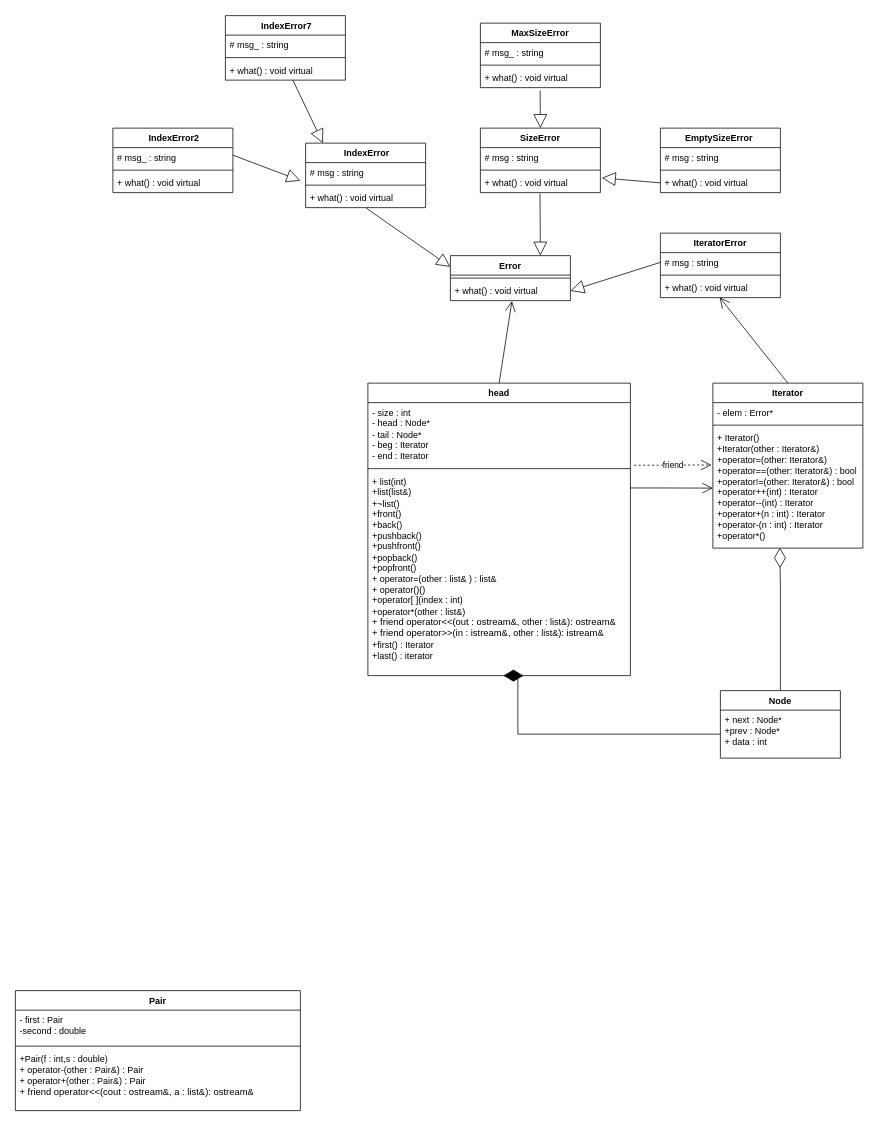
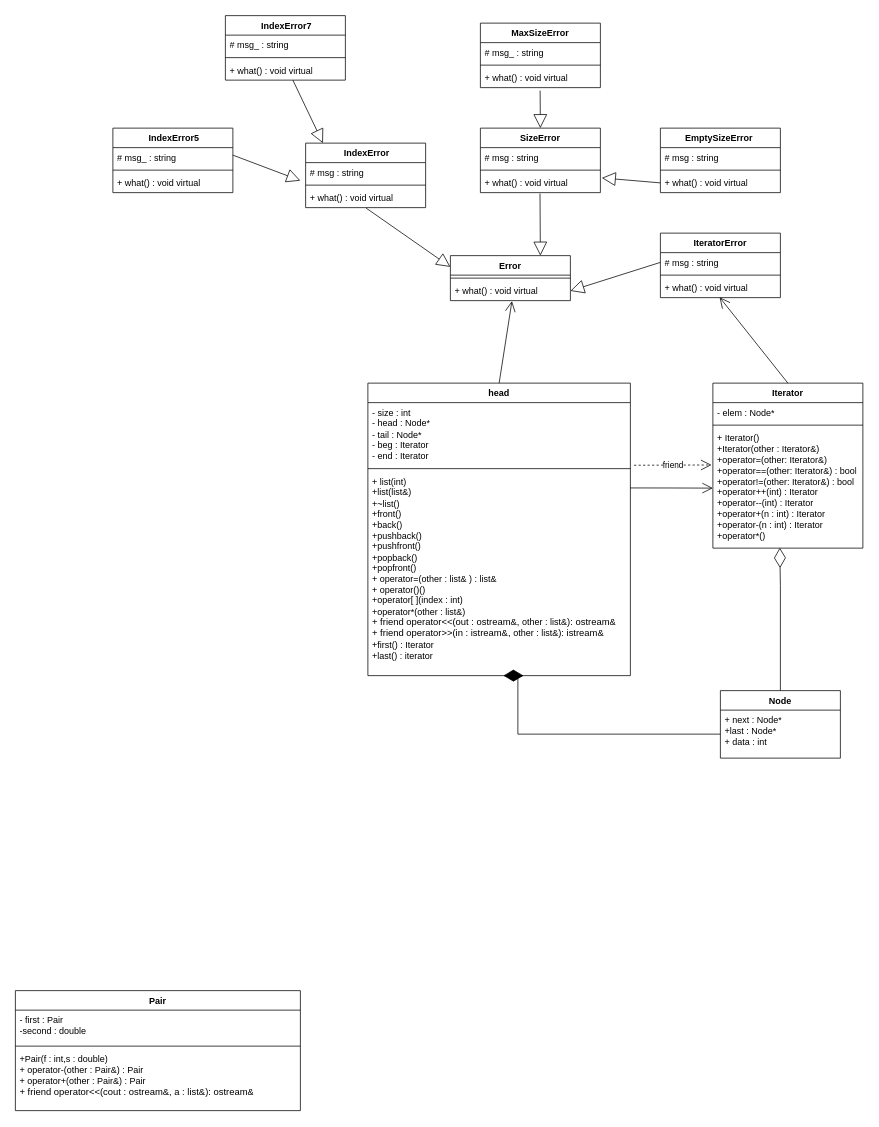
(173, 139) -> (173, 139)
(749, 413) -> (747, 413)
(755, 731) -> (755, 731)
